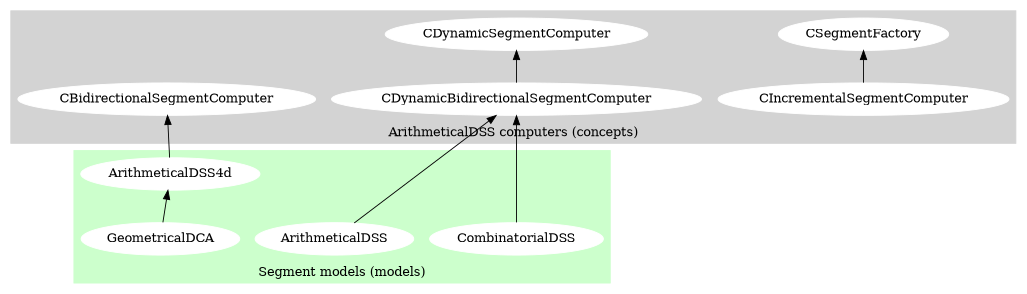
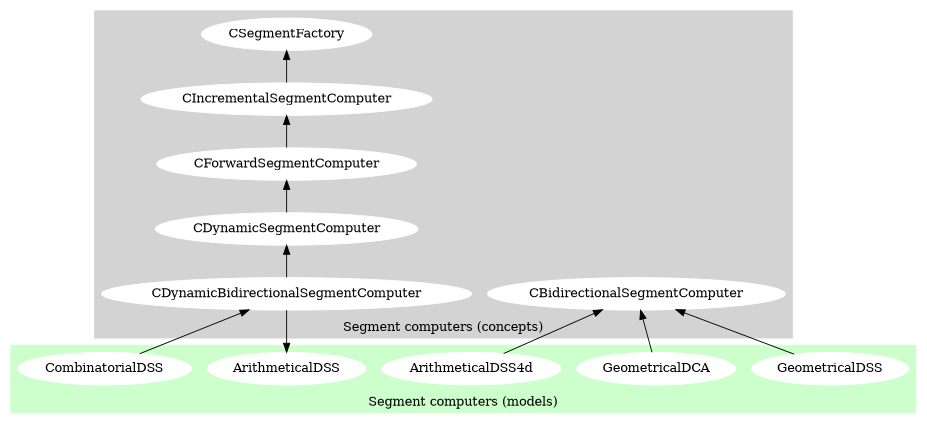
(513, 133) -> (443, 328)
none -> (287, 164)
(422, 172) -> (287, 327)
(165, 211) -> (647, 332)
(342, 273) -> (463, 402)
none -> (830, 369)
